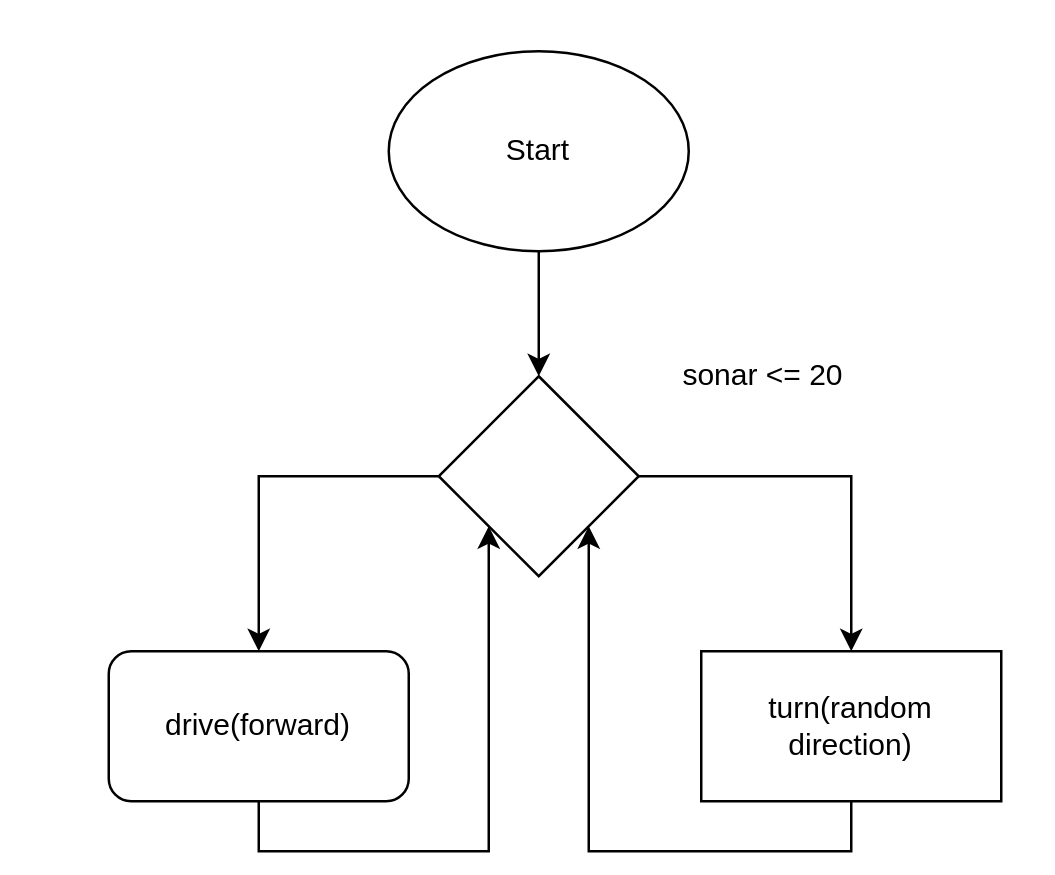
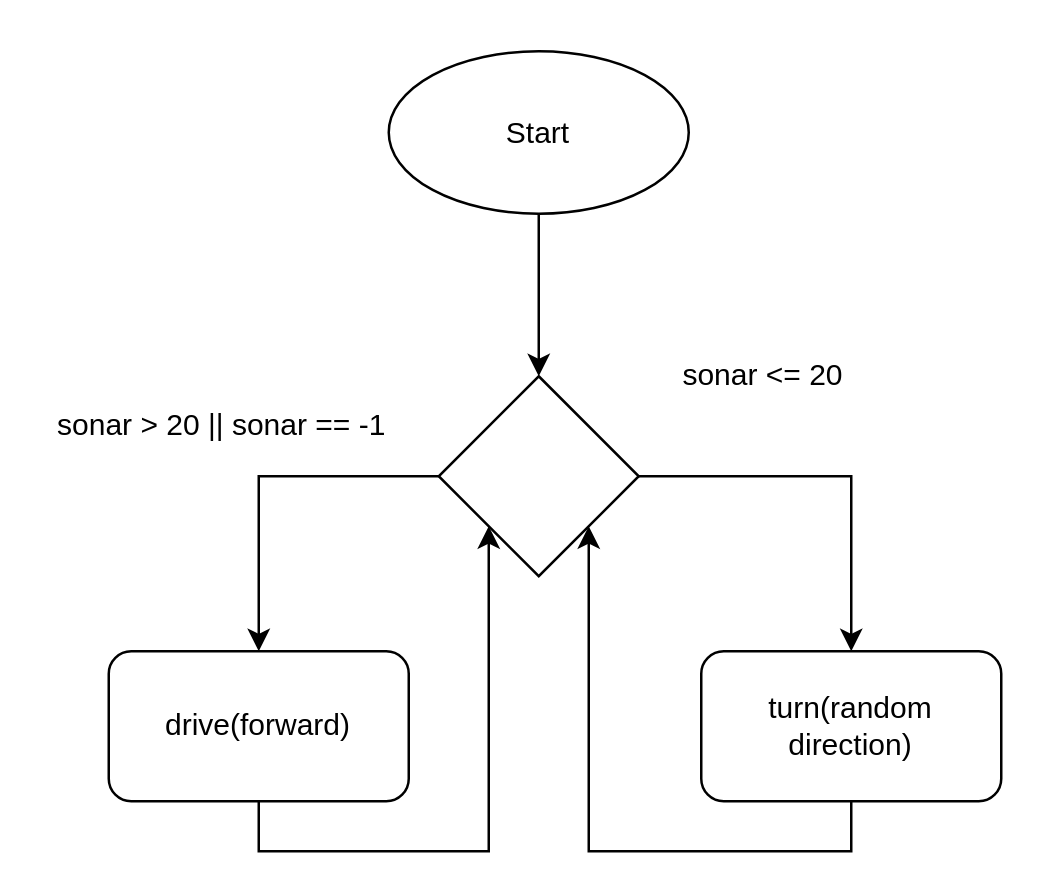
(539, 151) -> (539, 133)
none -> (221, 426)
(851, 726) -> (851, 726)
